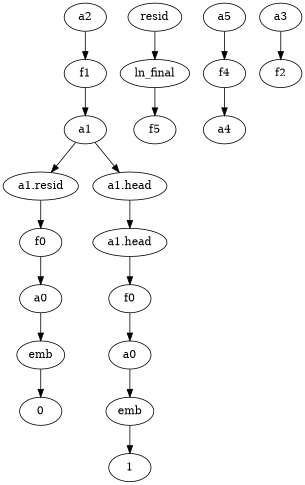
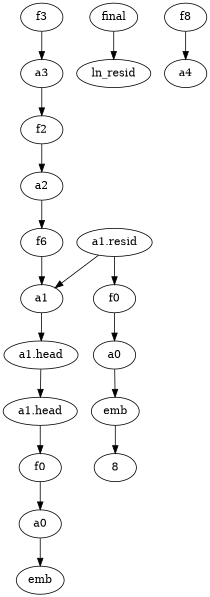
none -> (42, 17)
(155, 17) -> (114, 17)
(224, 17) -> none
(85, 74) -> (42, 242)
(155, 74) -> (114, 74)
(224, 74) -> (186, 17)
(155, 130) -> none
none -> (42, 154)
(66, 154) -> (80, 269)
(41, 411) -> (115, 468)
(130, 468) -> none
